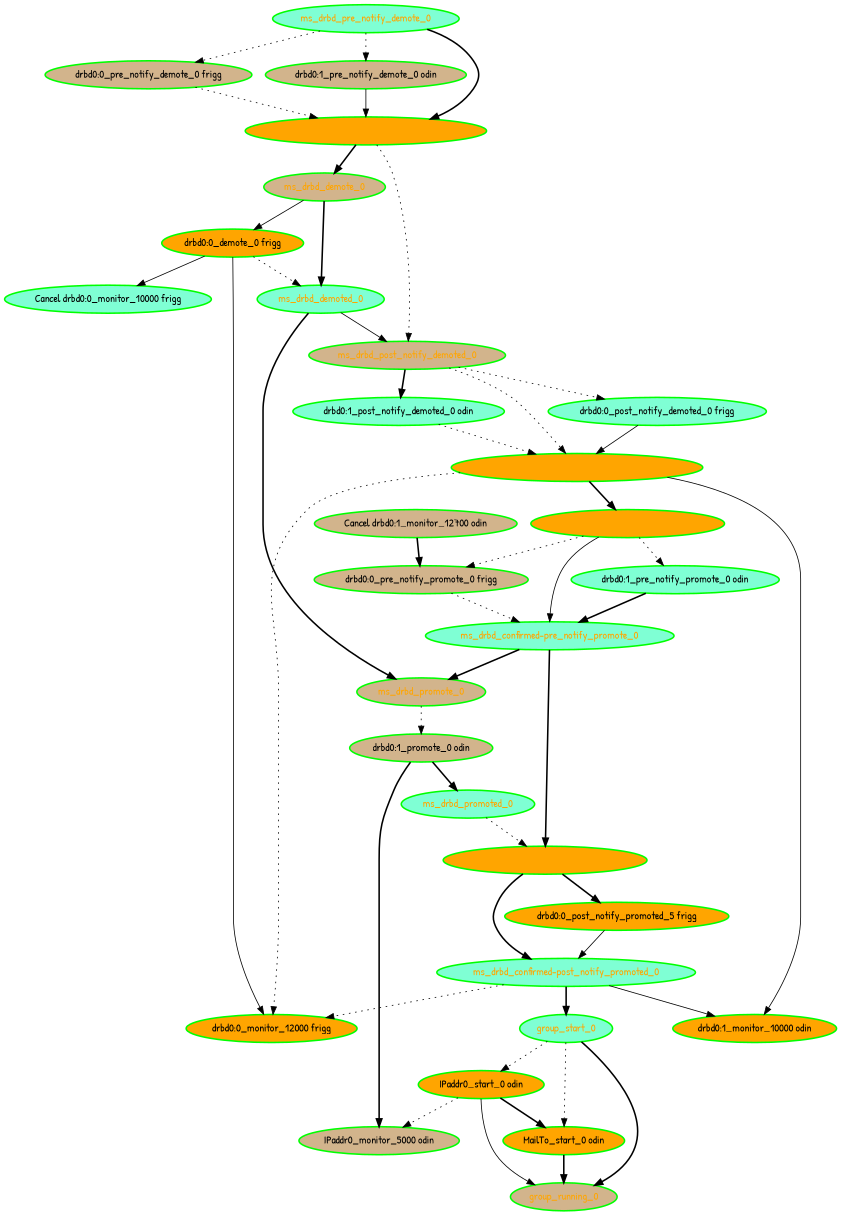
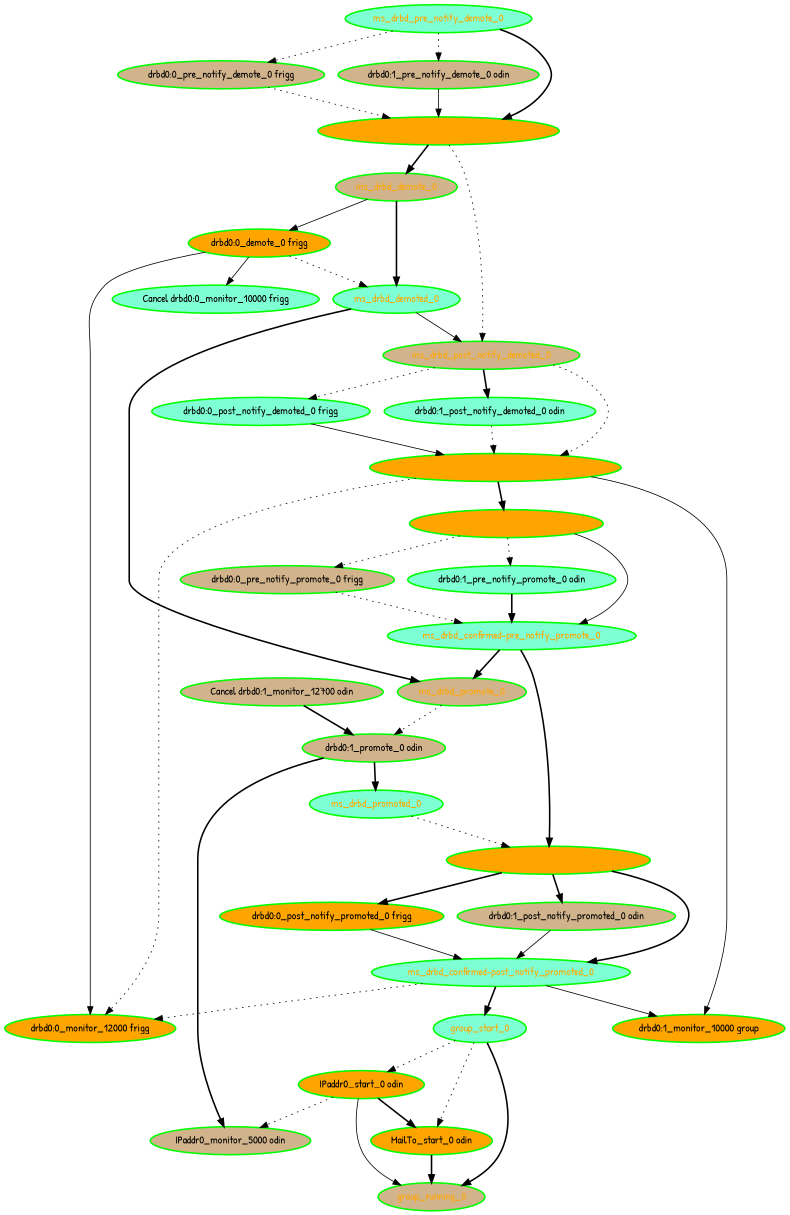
(418, 548) -> (325, 718)
none -> (566, 916)
(617, 916) -> (332, 916)
(755, 1028) -> (699, 1028)
